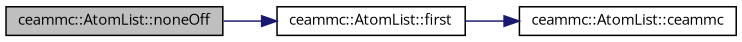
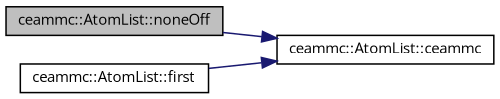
(243, 21) -> (242, 35)
